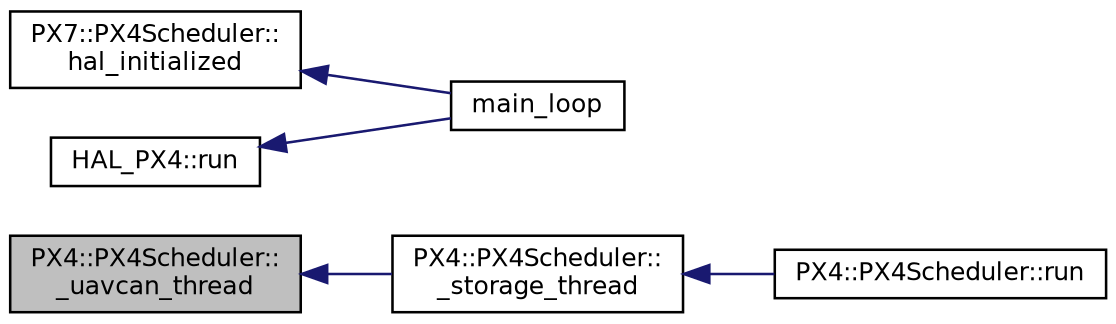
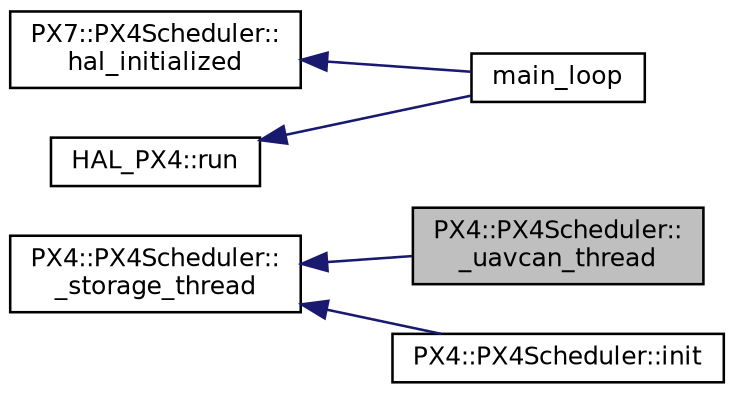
(360, 274) -> (370, 259)
(940, 274) -> (558, 358)
